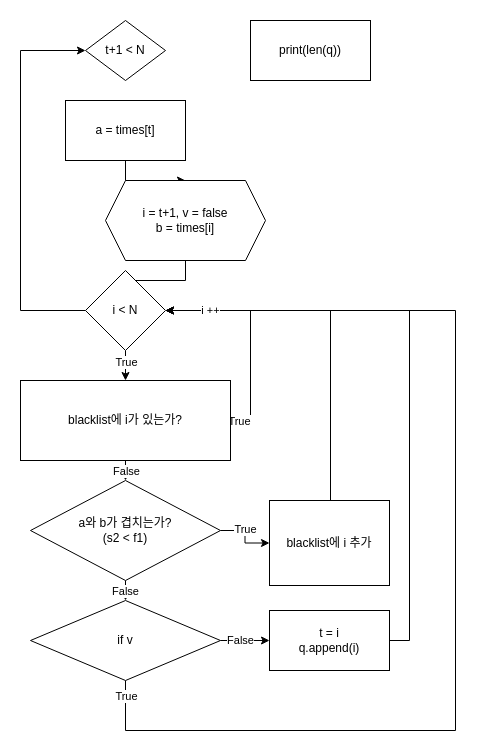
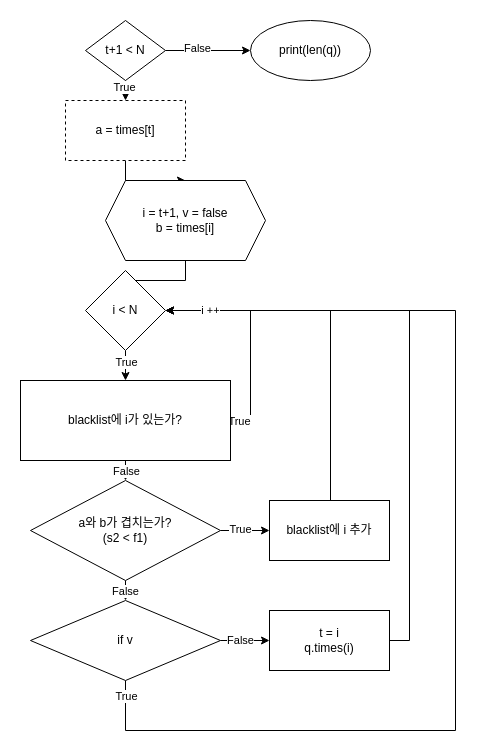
none -> (205, 51)
(311, 51) -> (311, 51)
none -> (126, 88)
(126, 131) -> (126, 131)
(21, 185) -> none
(330, 543) -> (330, 531)
(330, 641) -> (330, 641)
